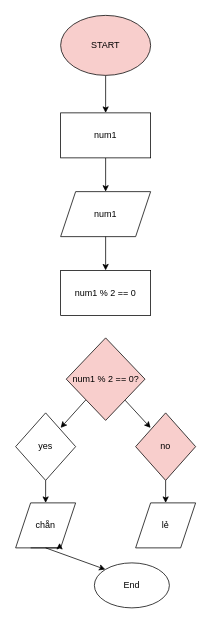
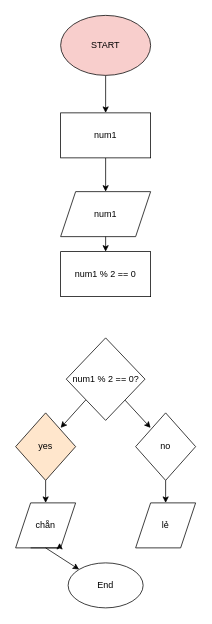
(105, 293) -> (105, 274)
(105, 379) -> (105, 379)
(45, 447) -> (45, 447)
(165, 447) -> (165, 447)
(132, 585) -> (105, 585)
